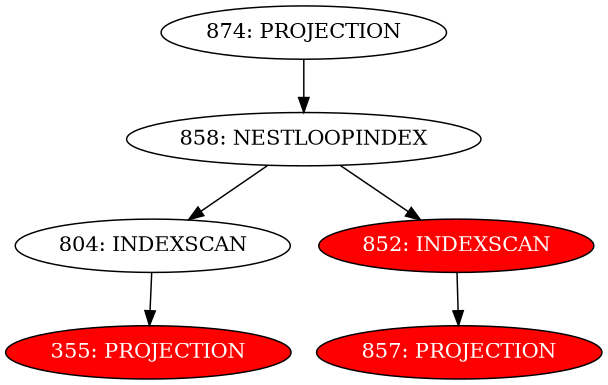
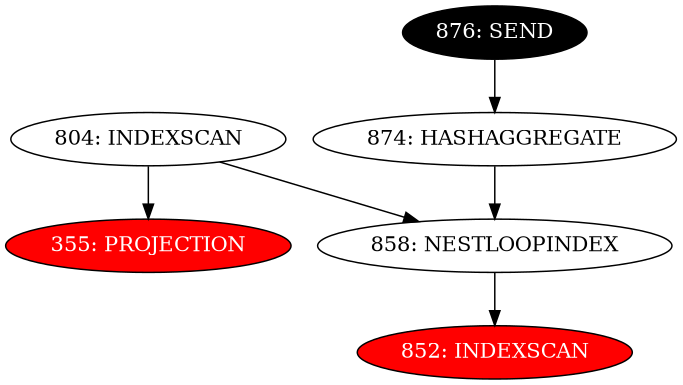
(304, 33) -> (495, 139)
none -> (495, 33)
(234, 188) -> (312, 190)
(459, 352) -> none
